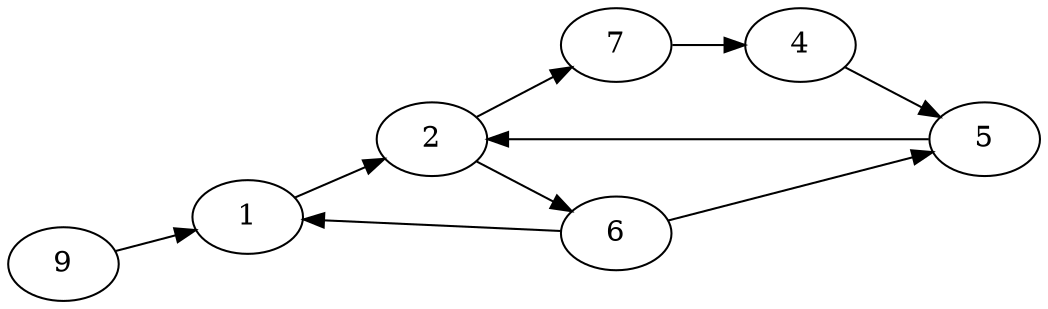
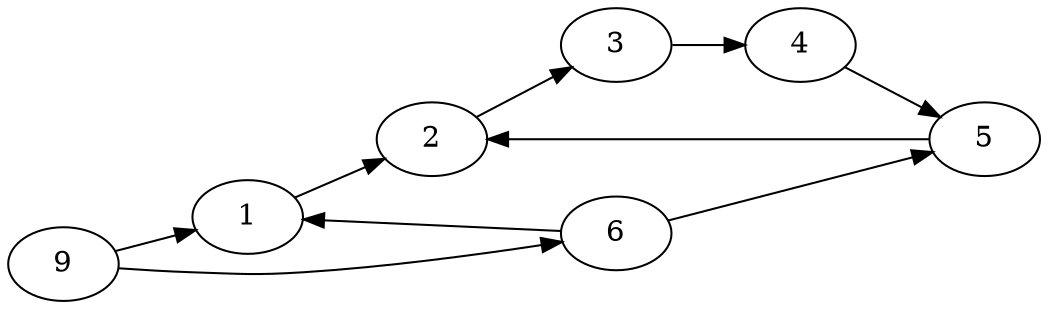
(616, 45) -> (616, 45)
(515, 182) -> (331, 270)
